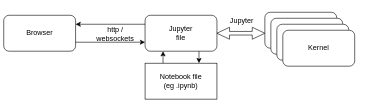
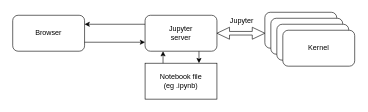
(39, 33) -> (48, 33)
(115, 33) -> none
(181, 33) -> (181, 33)
